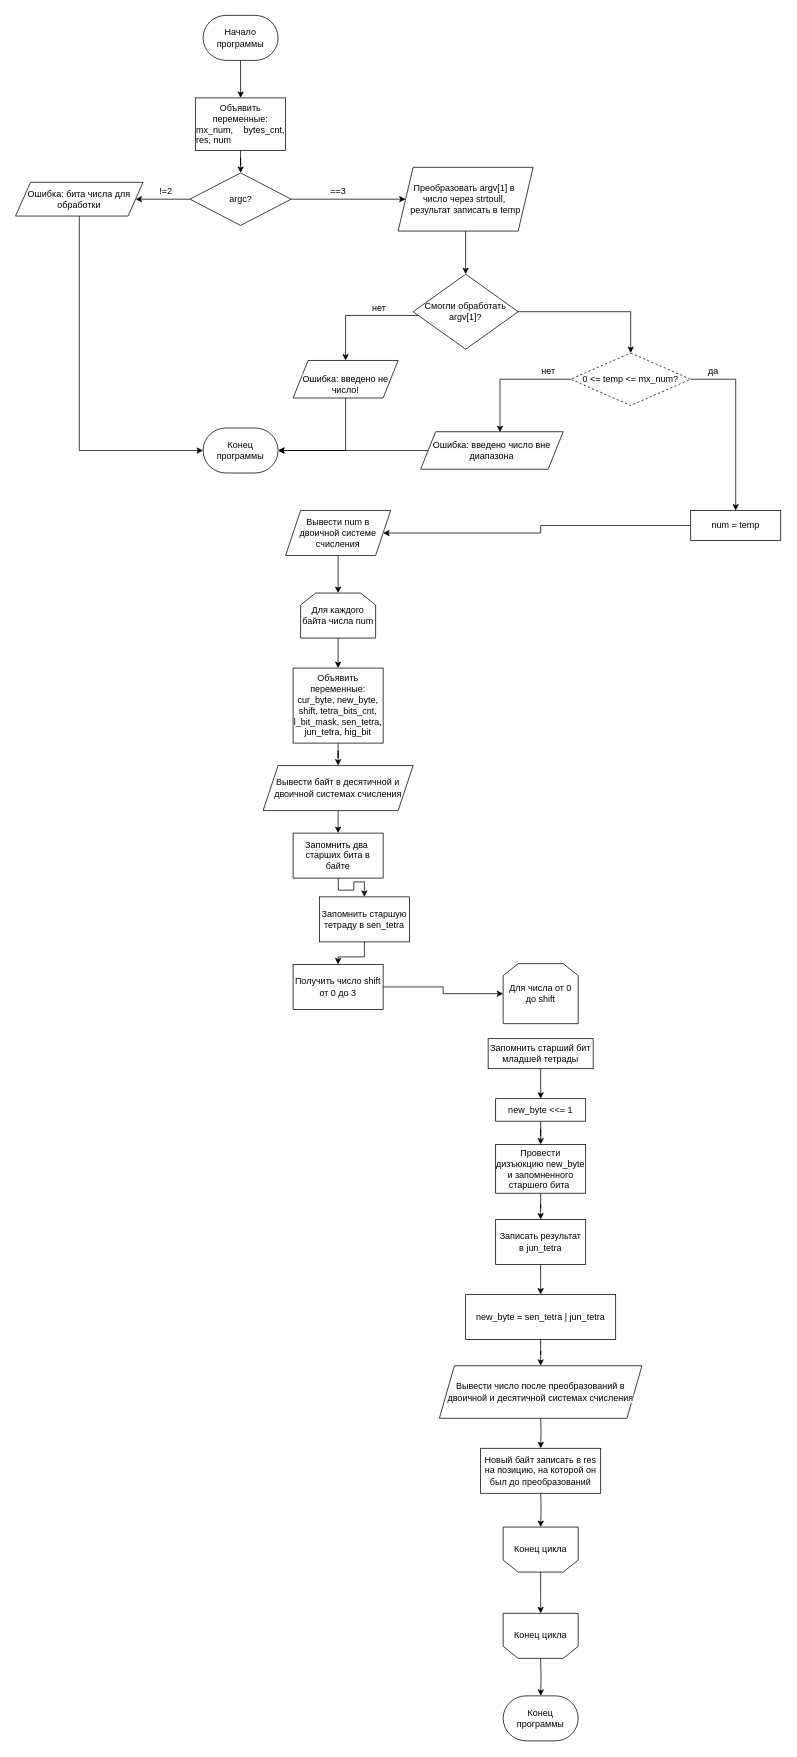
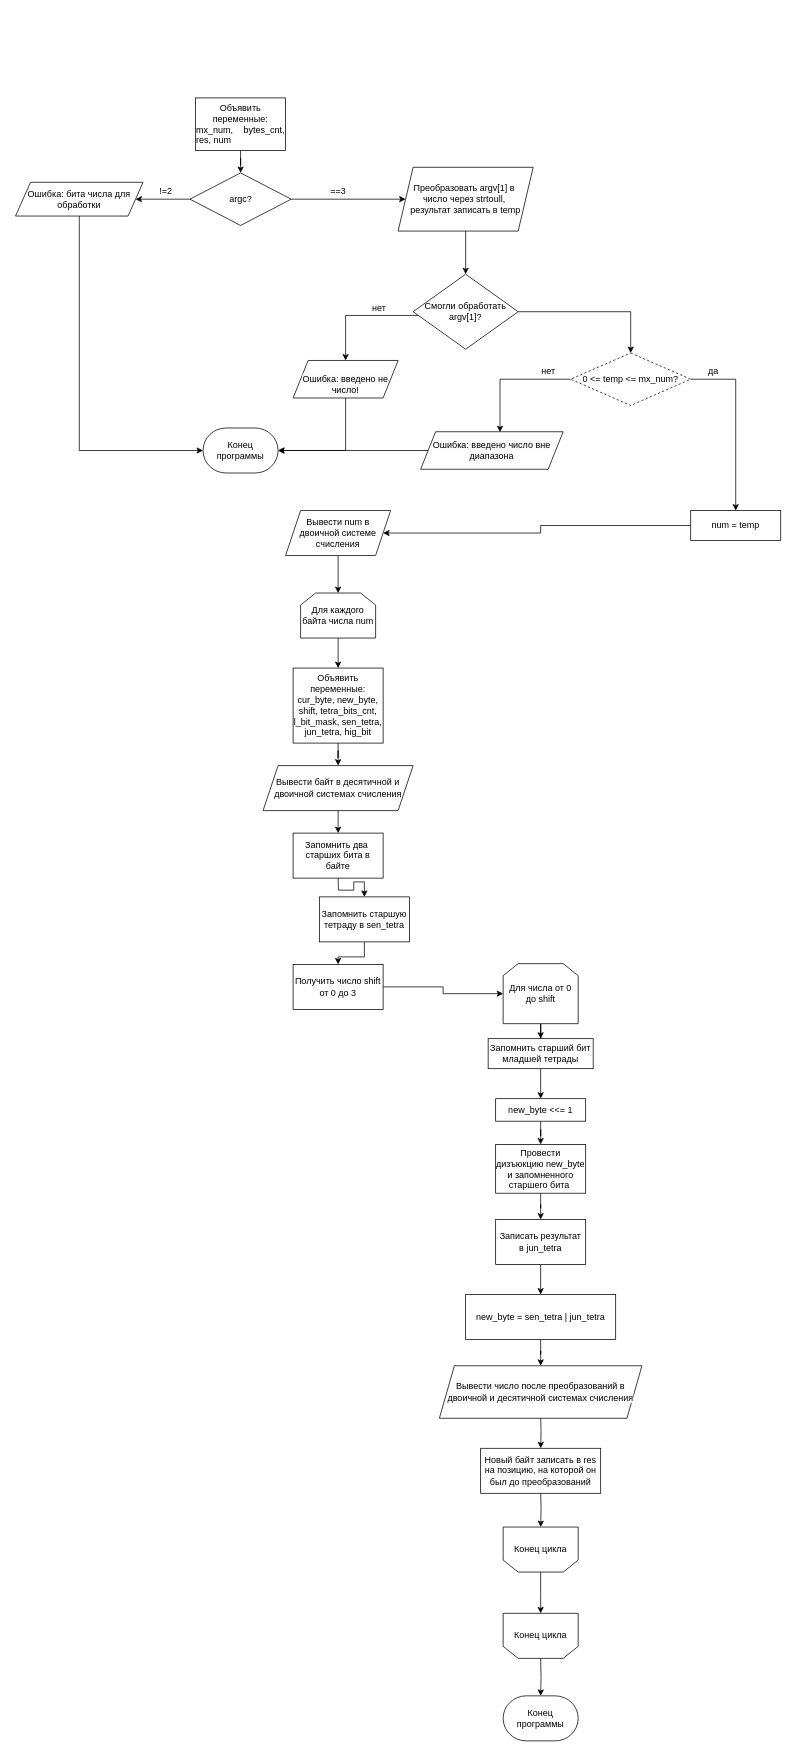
(240, 38) -> none
(240, 77) -> none
none -> (540, 1033)
